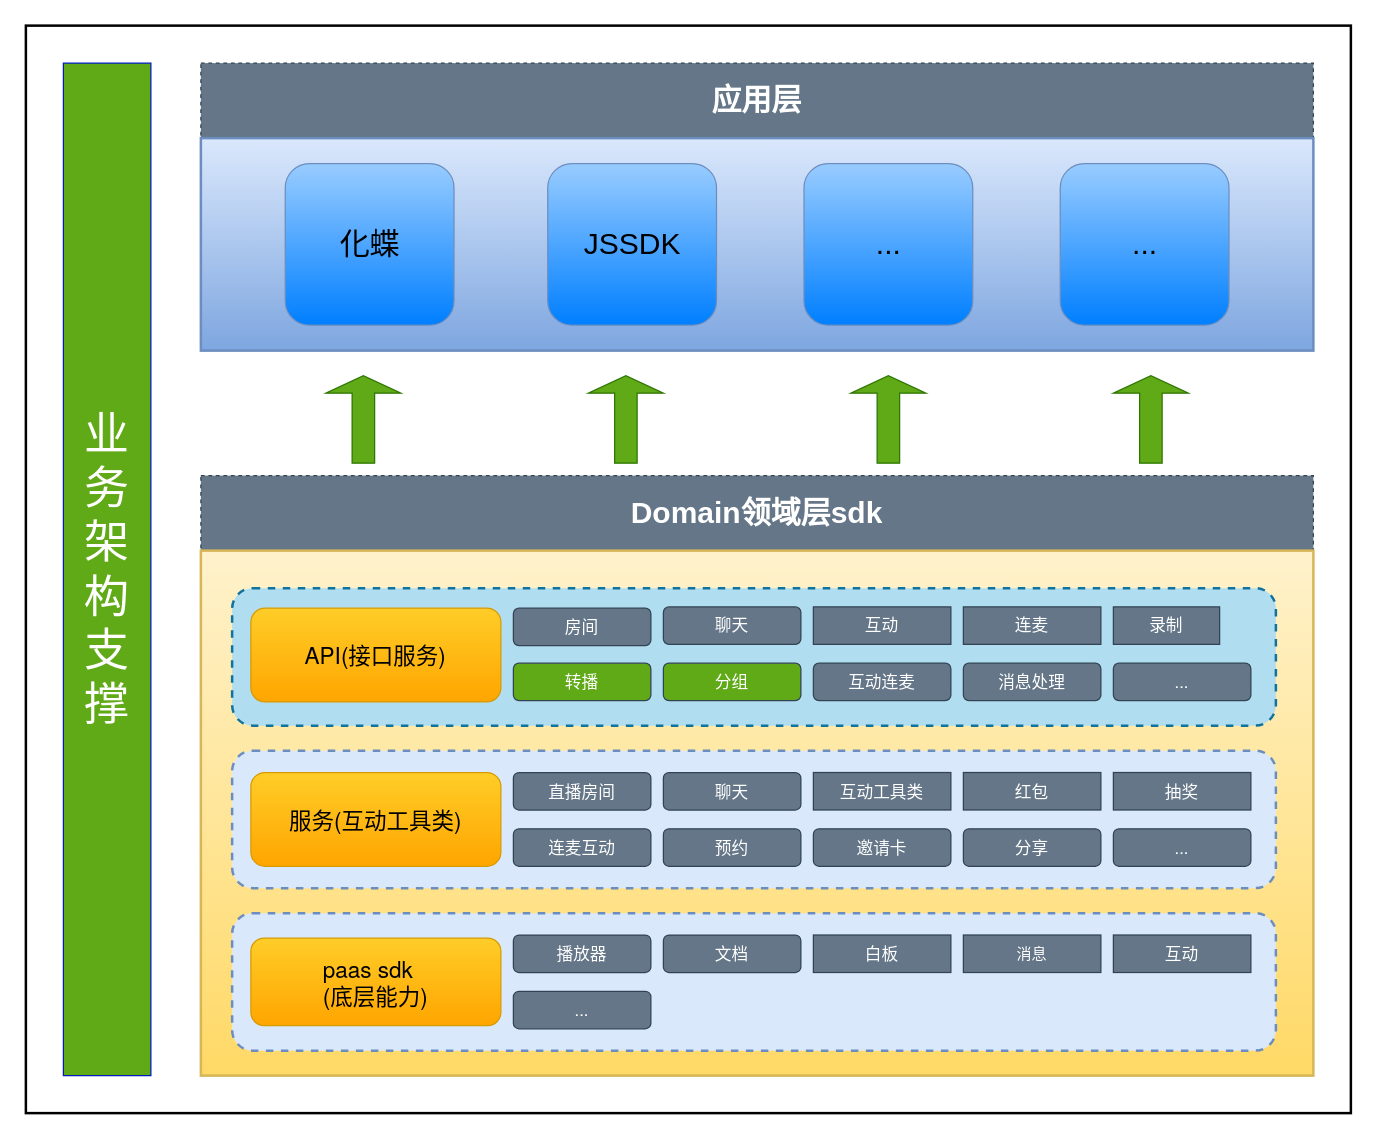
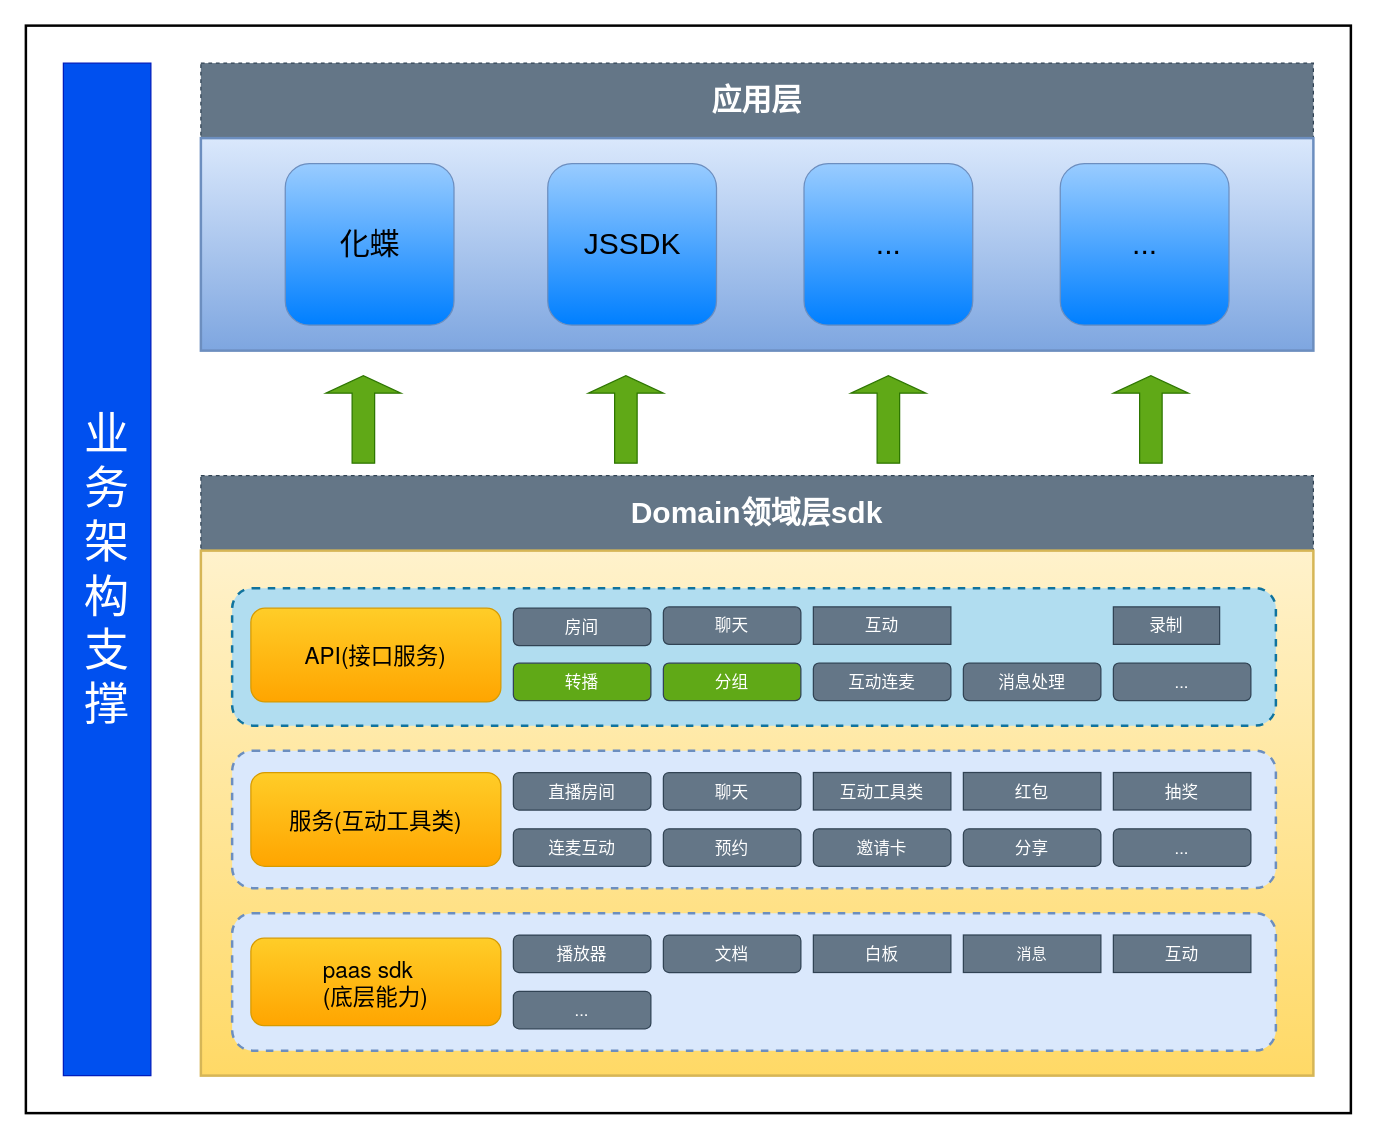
(107, 569) -> (107, 569)
(1032, 626) -> none
